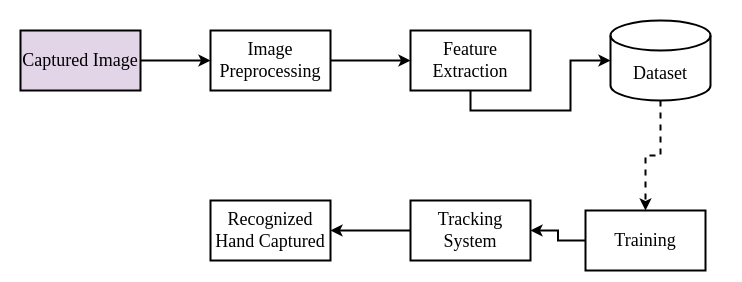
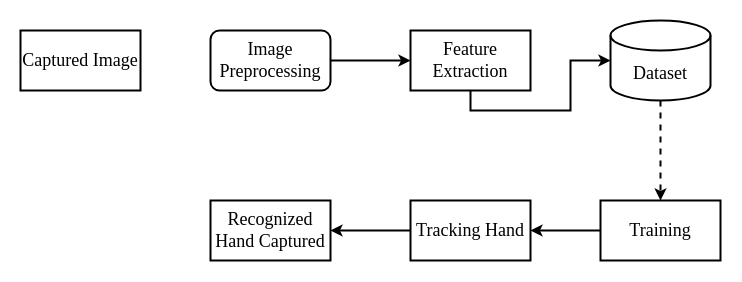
(81, 61) -> (81, 61)
(171, 61) -> none
(271, 61) -> (271, 61)
(471, 231) -> (471, 231)
(646, 241) -> (661, 231)
